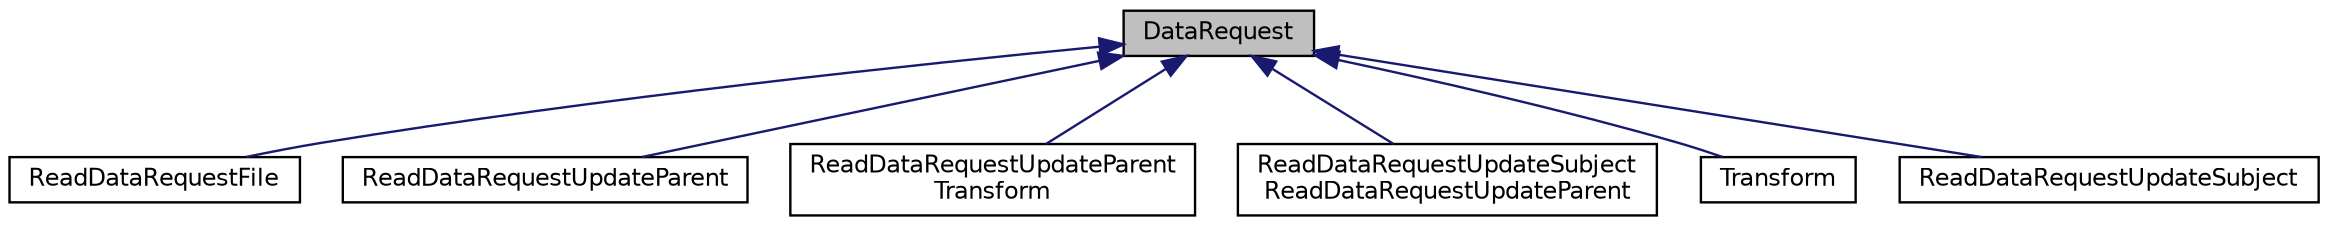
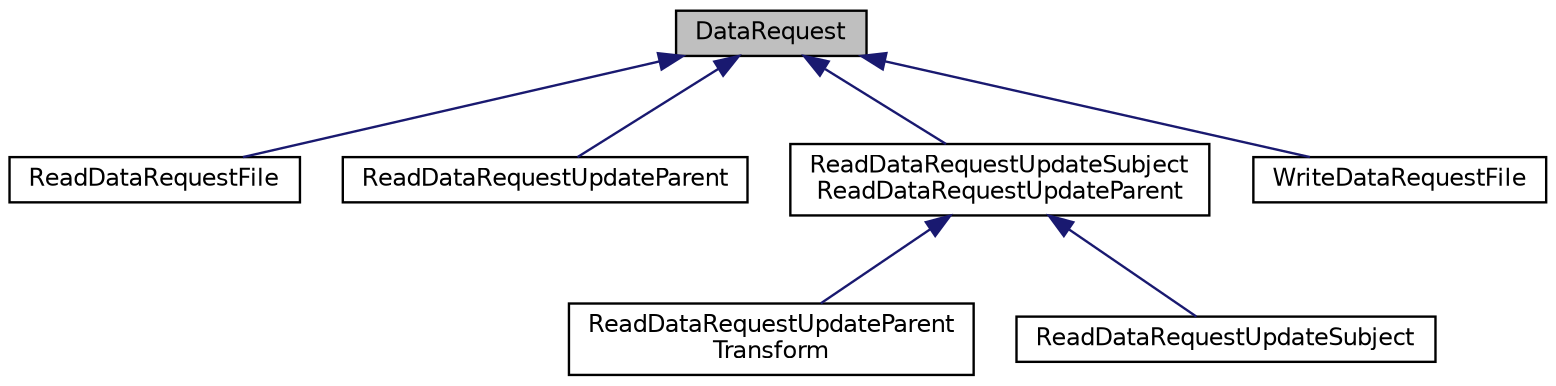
(1106, 106) -> (876, 266)
(1660, 106) -> (1133, 273)
(1778, 180) -> (1400, 180)
